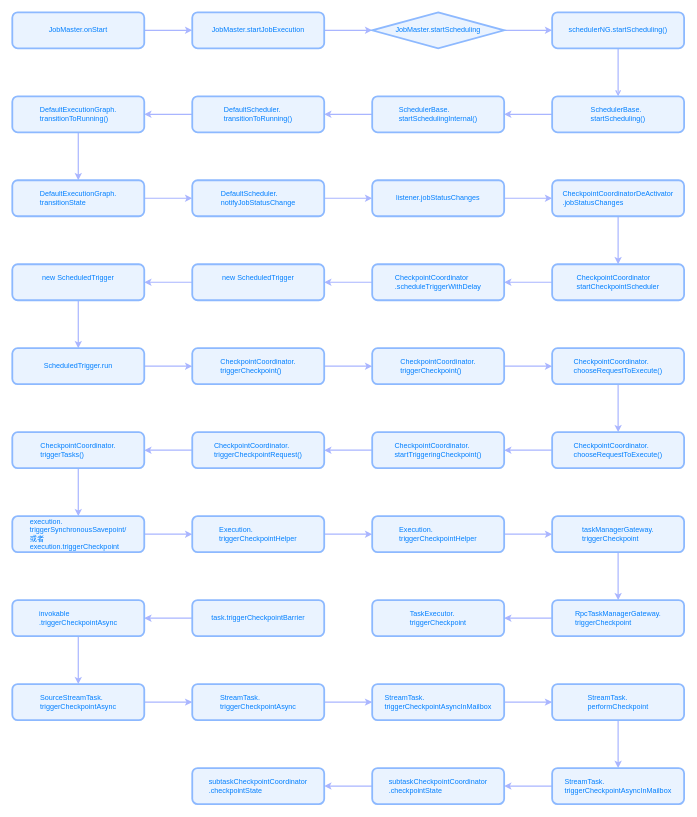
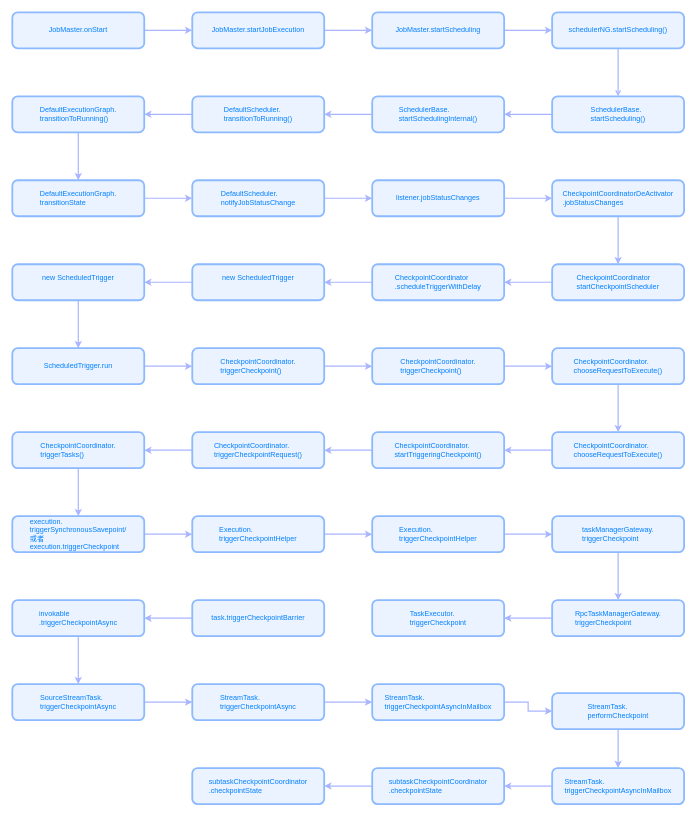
(438, 30) -> (438, 30)
(618, 702) -> (618, 711)
